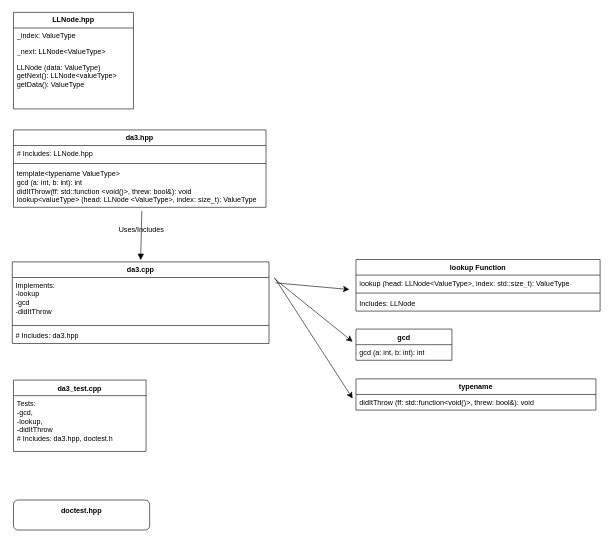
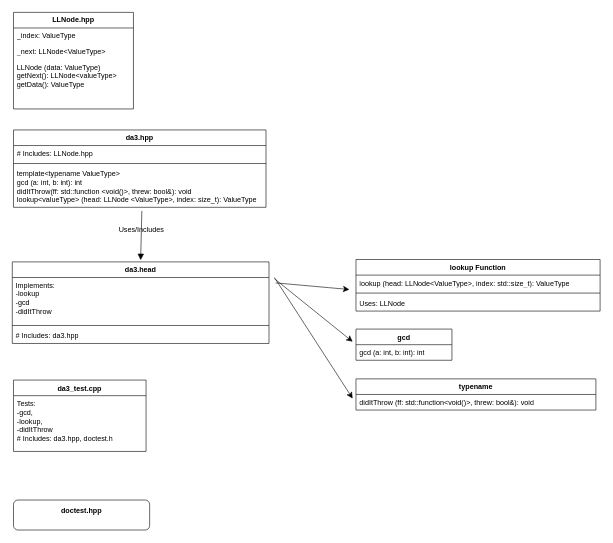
(141, 270) -> (141, 270)
(389, 304) -> (382, 304)
